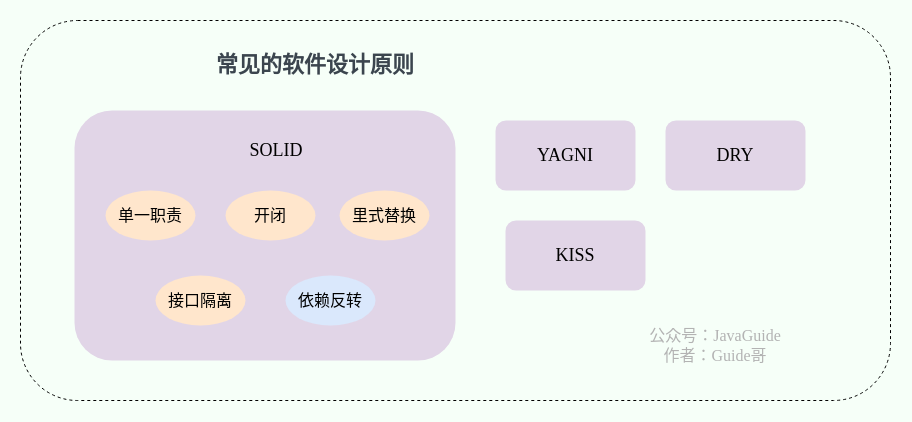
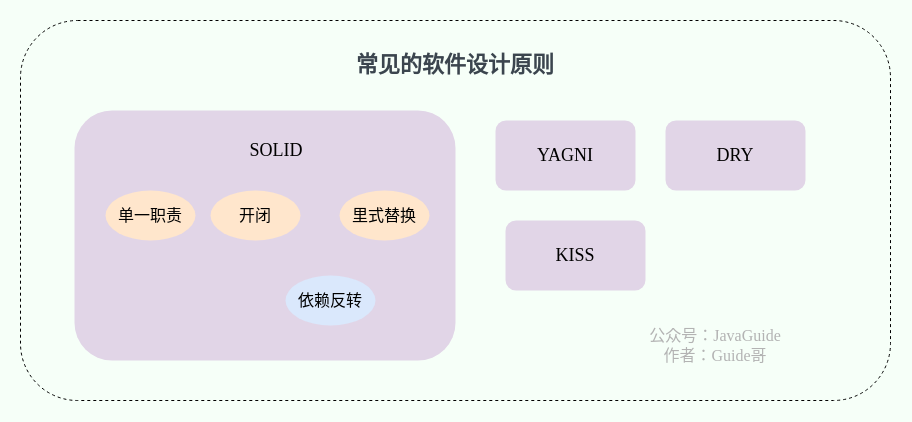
(316, 66) -> (456, 66)
(271, 216) -> (256, 216)
(201, 301) -> none
